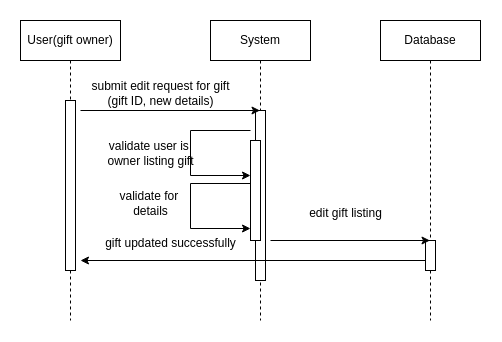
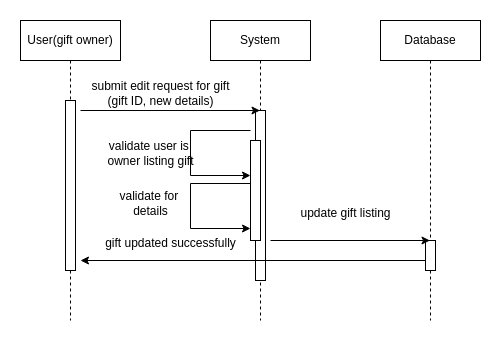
(346, 214) -> (346, 214)
